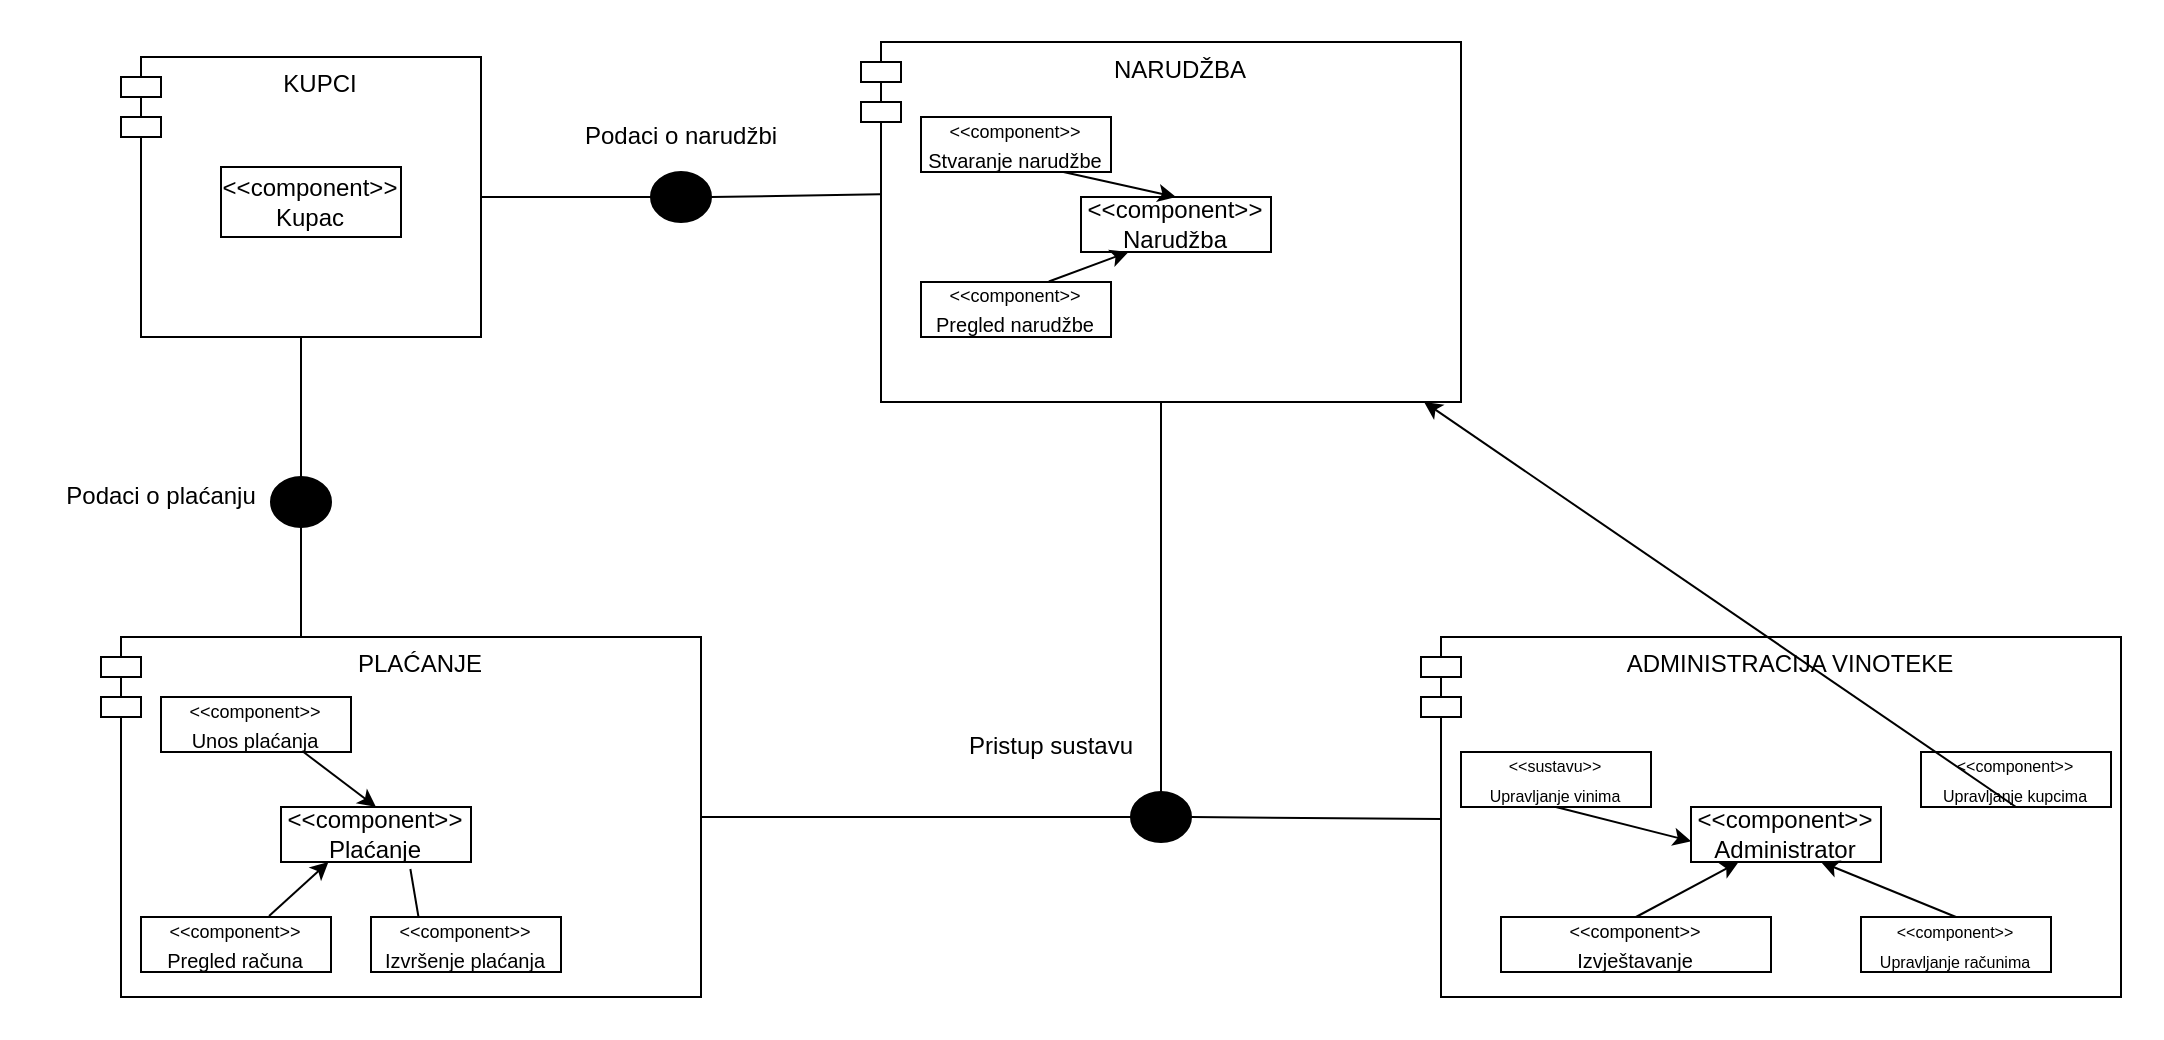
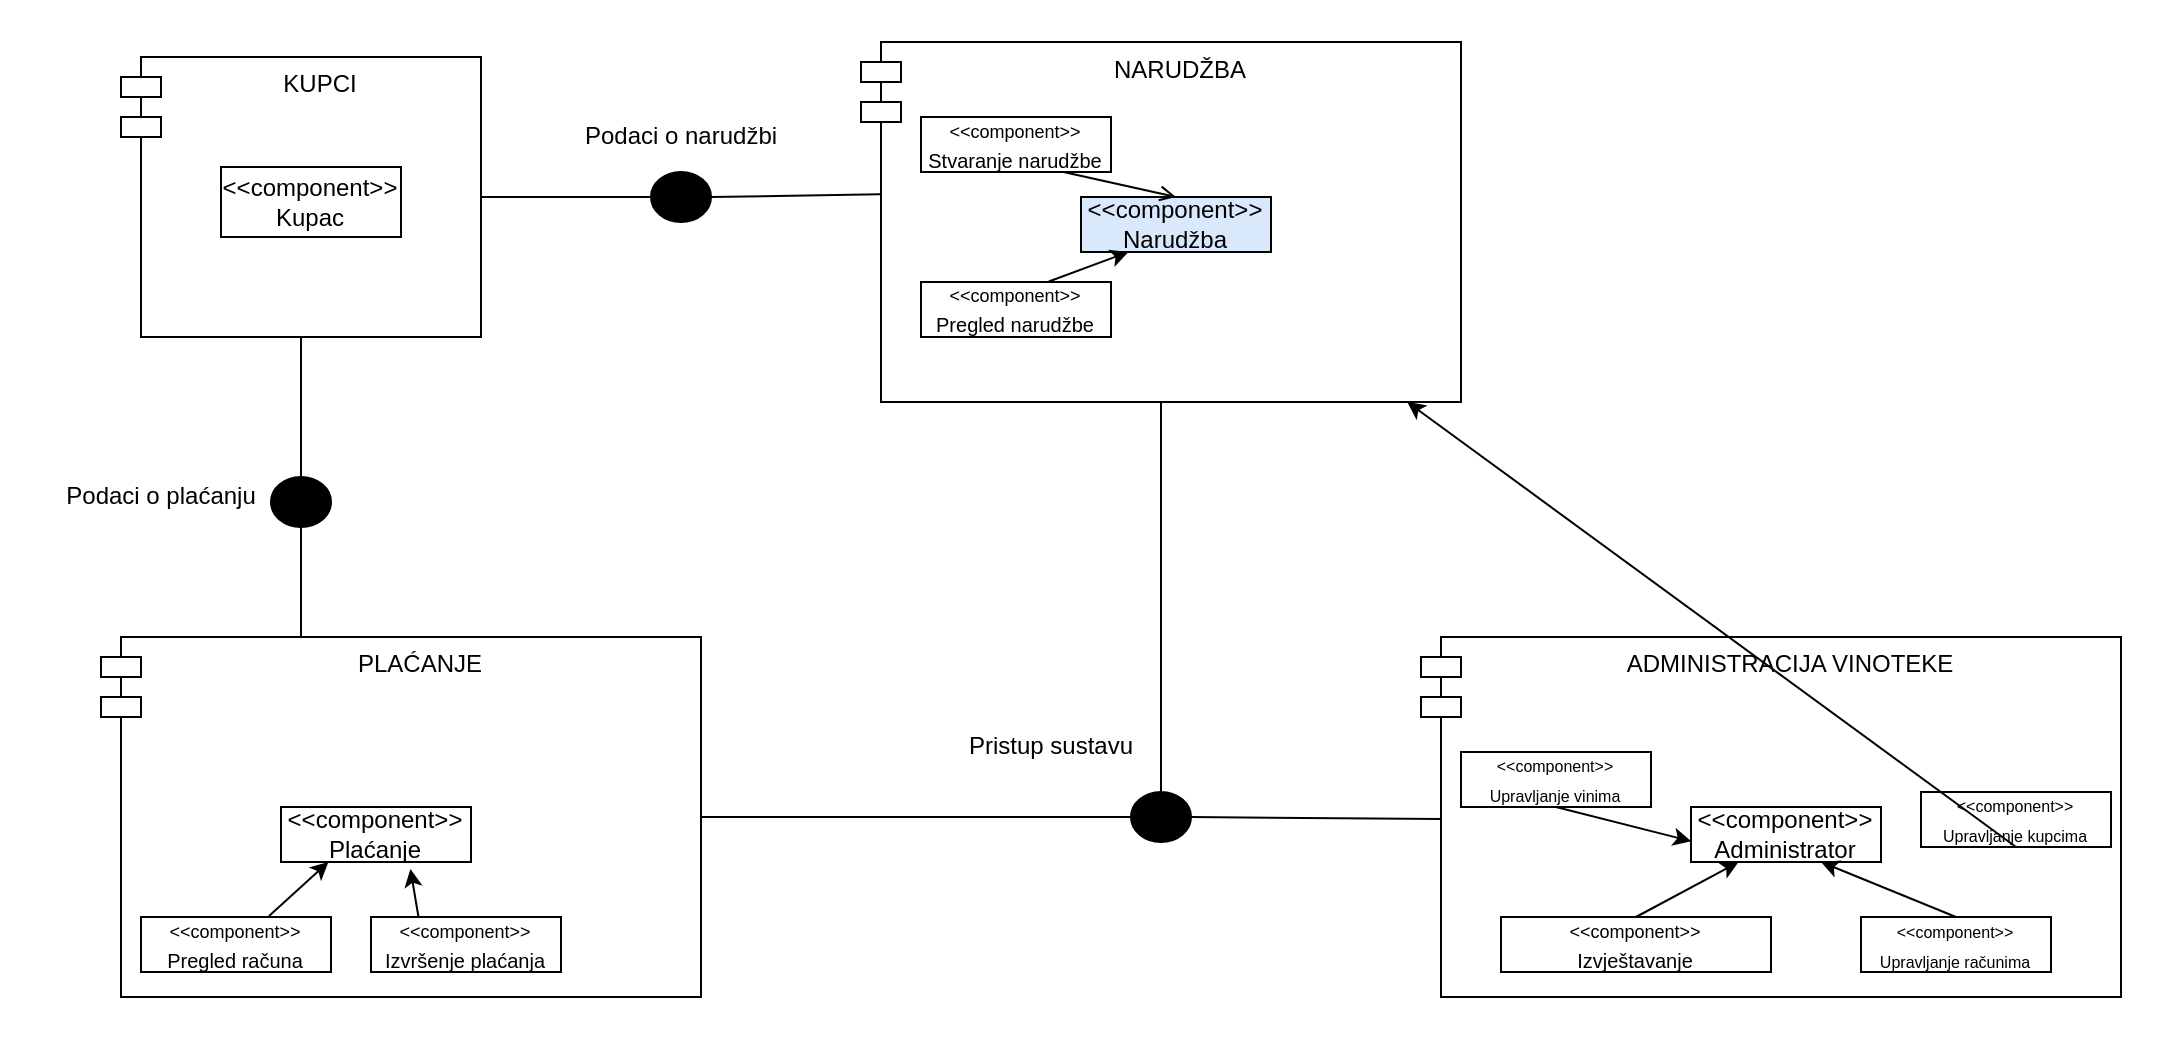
(1161, 194) -> (1164, 194)
(1176, 225) -> (1176, 225)
(256, 725) -> none
(335, 776) -> none
(1556, 779) -> (1556, 779)
(2016, 780) -> (2016, 820)
(412, 878) -> (413, 884)
